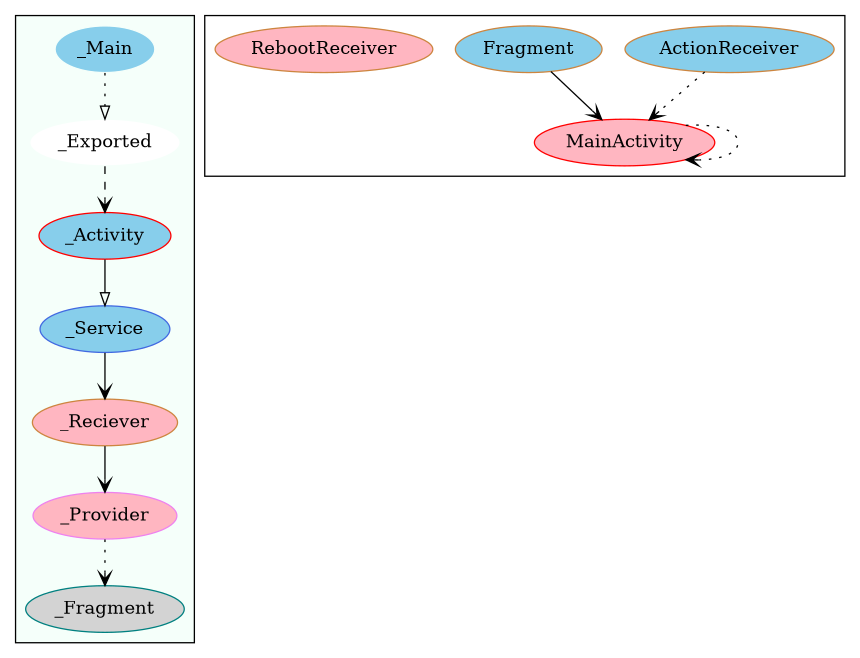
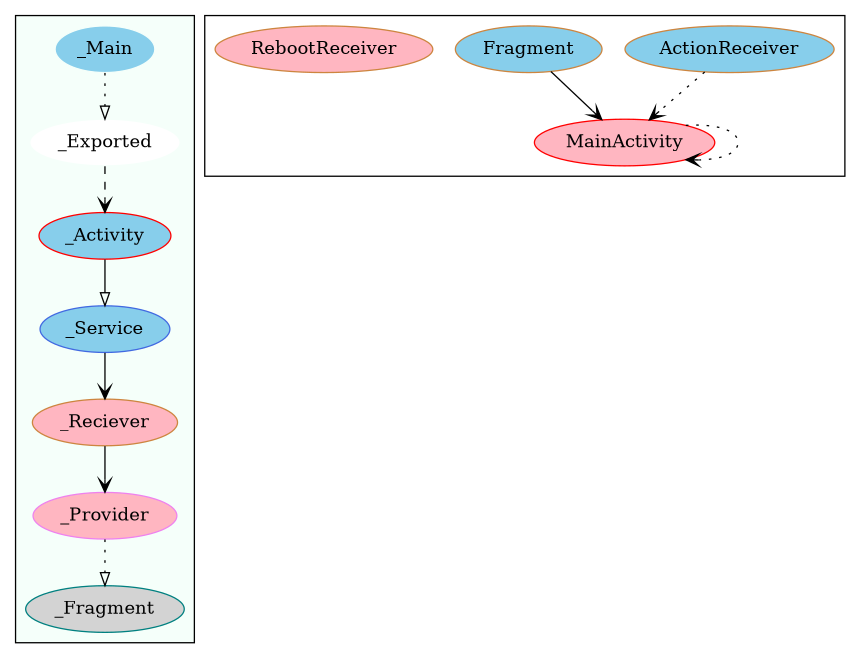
(105, 556) -> (105, 556)
